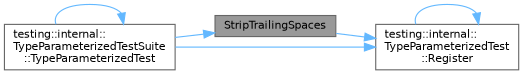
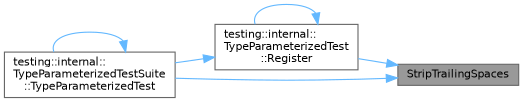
(350, 35) -> (373, 61)
